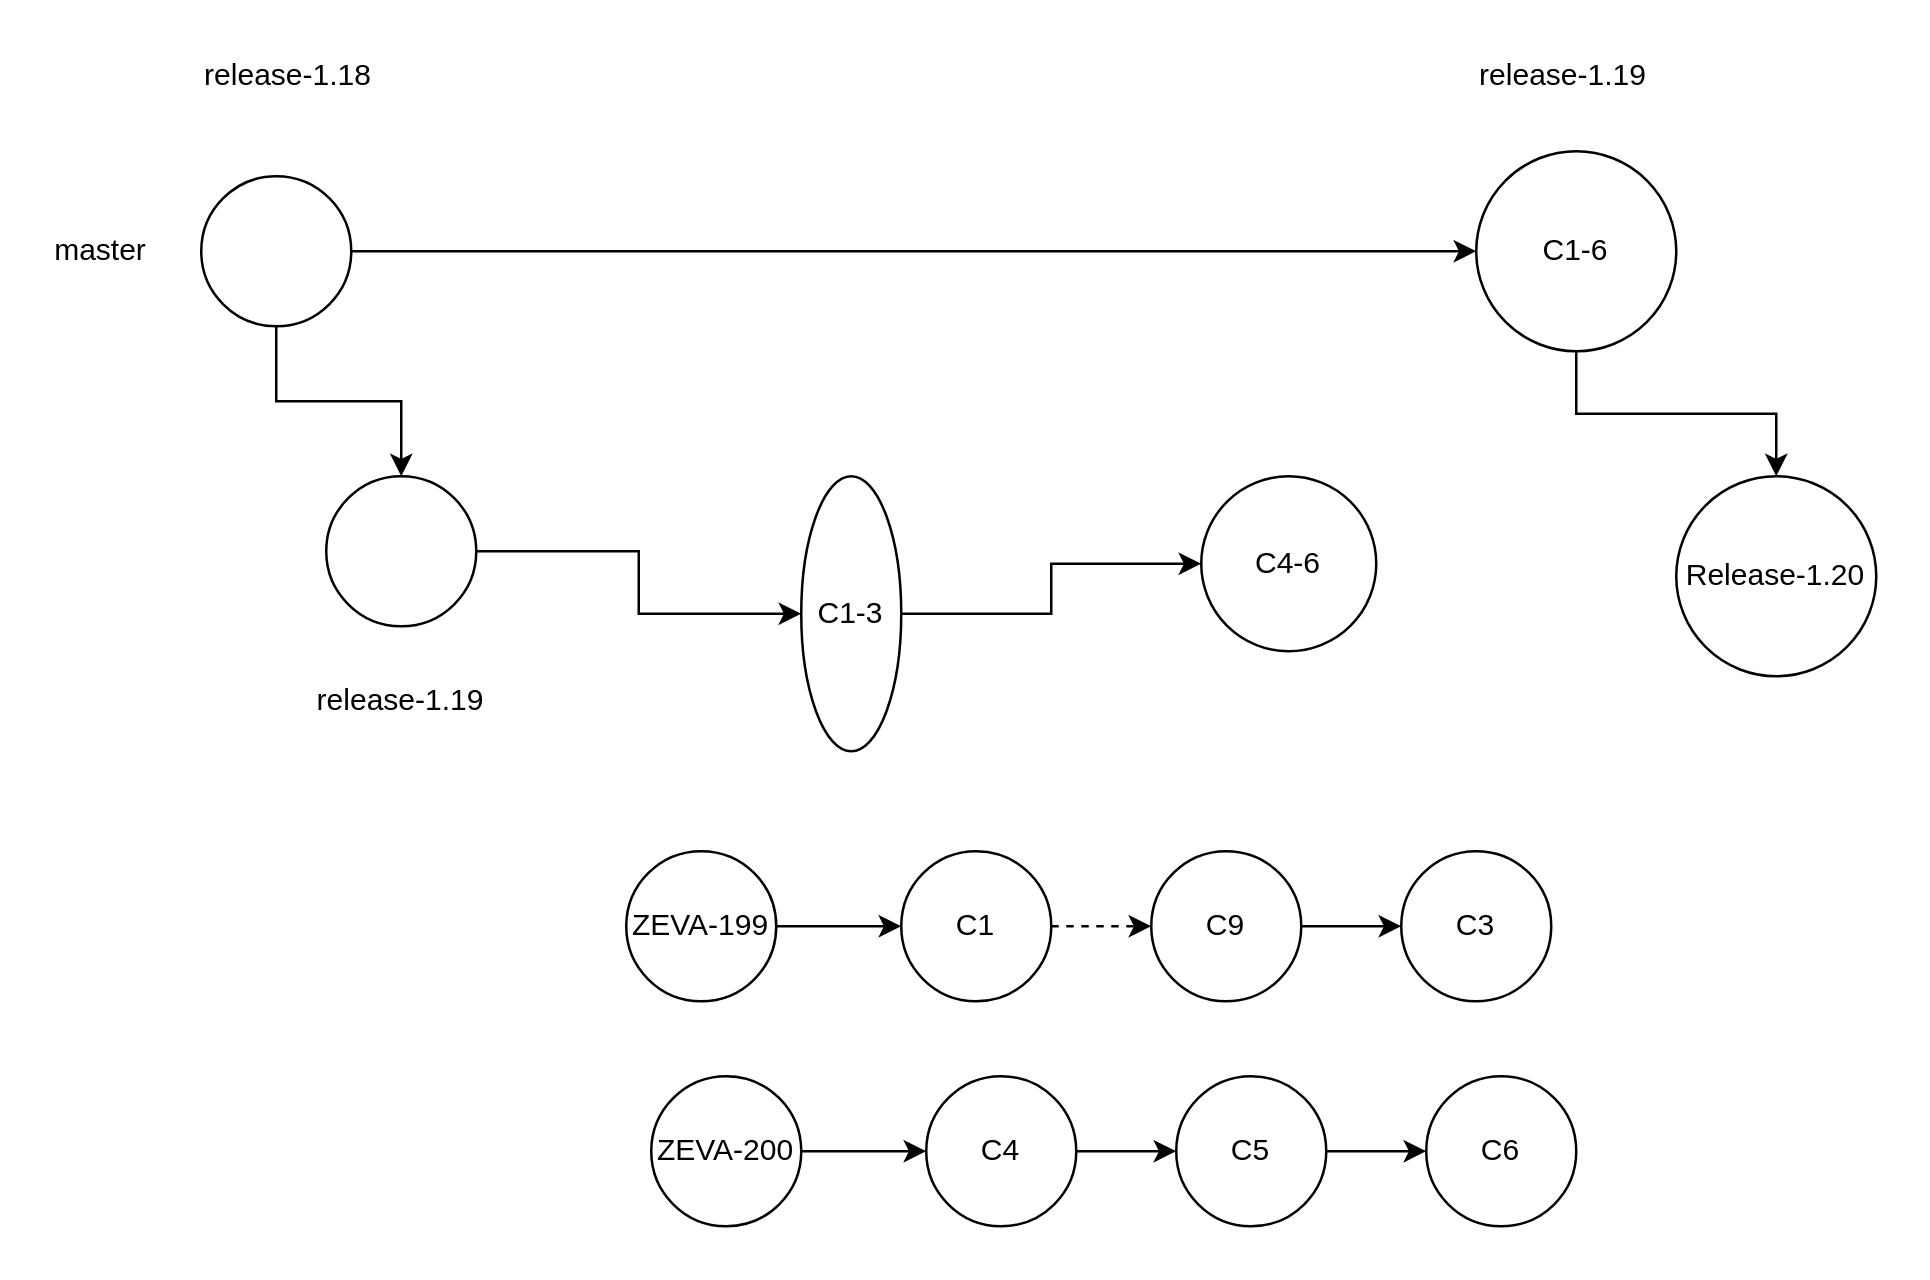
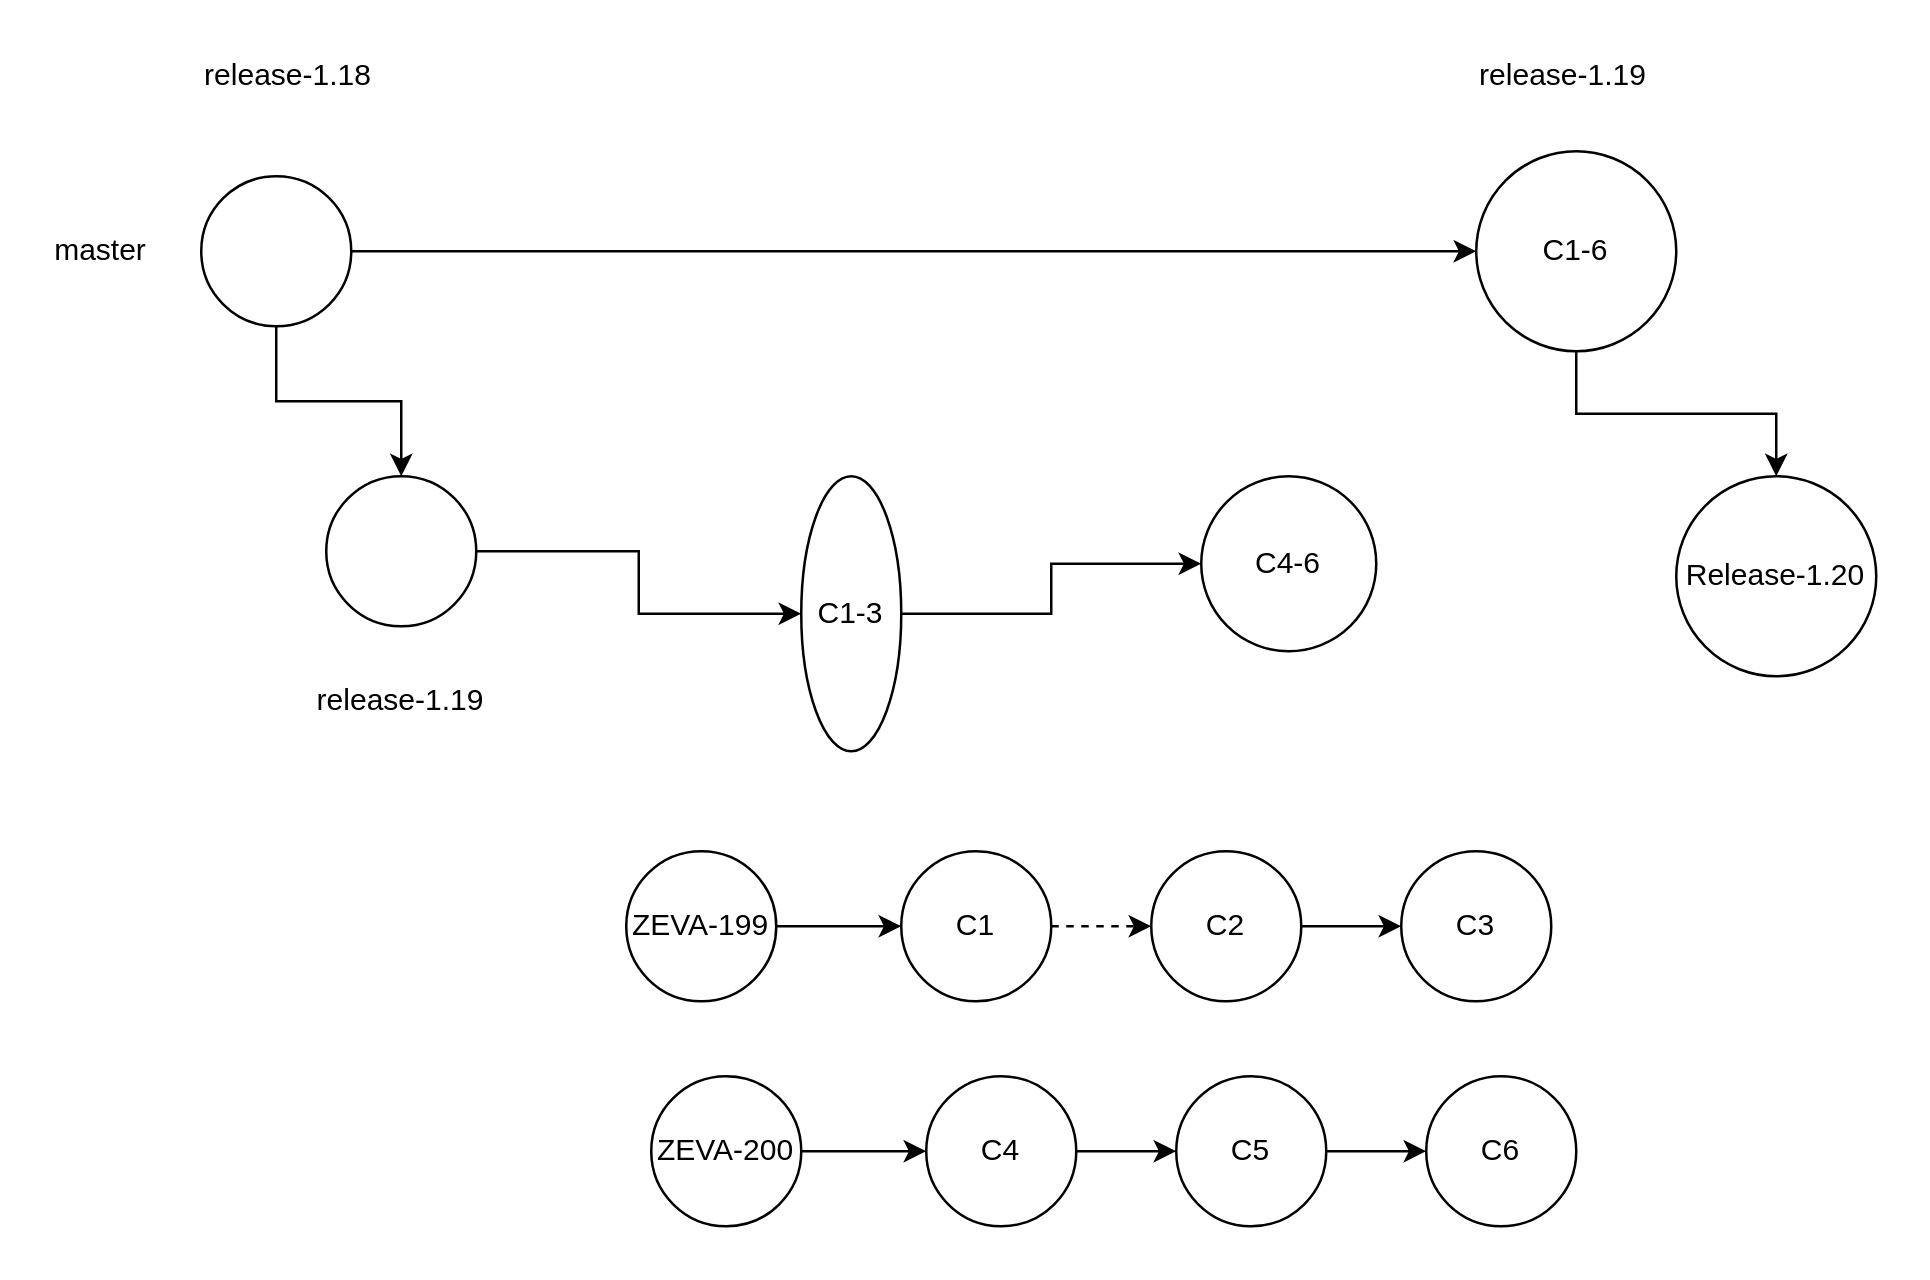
(1226, 926) -> (1226, 926)
